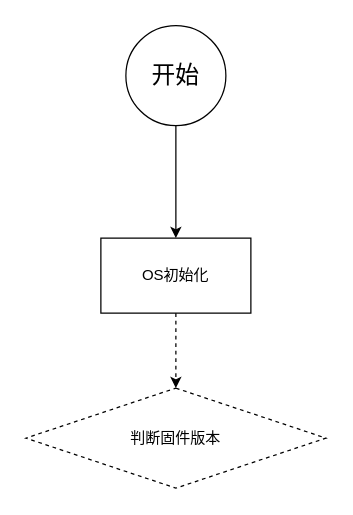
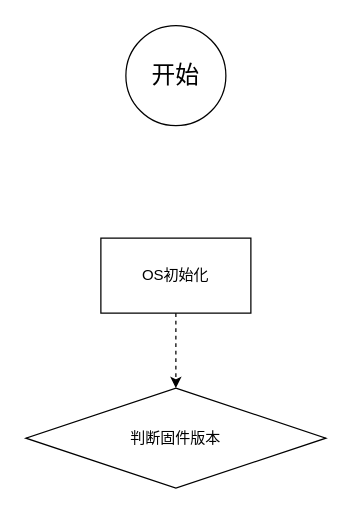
(176, 178) -> none
(176, 438) -> (176, 438)
